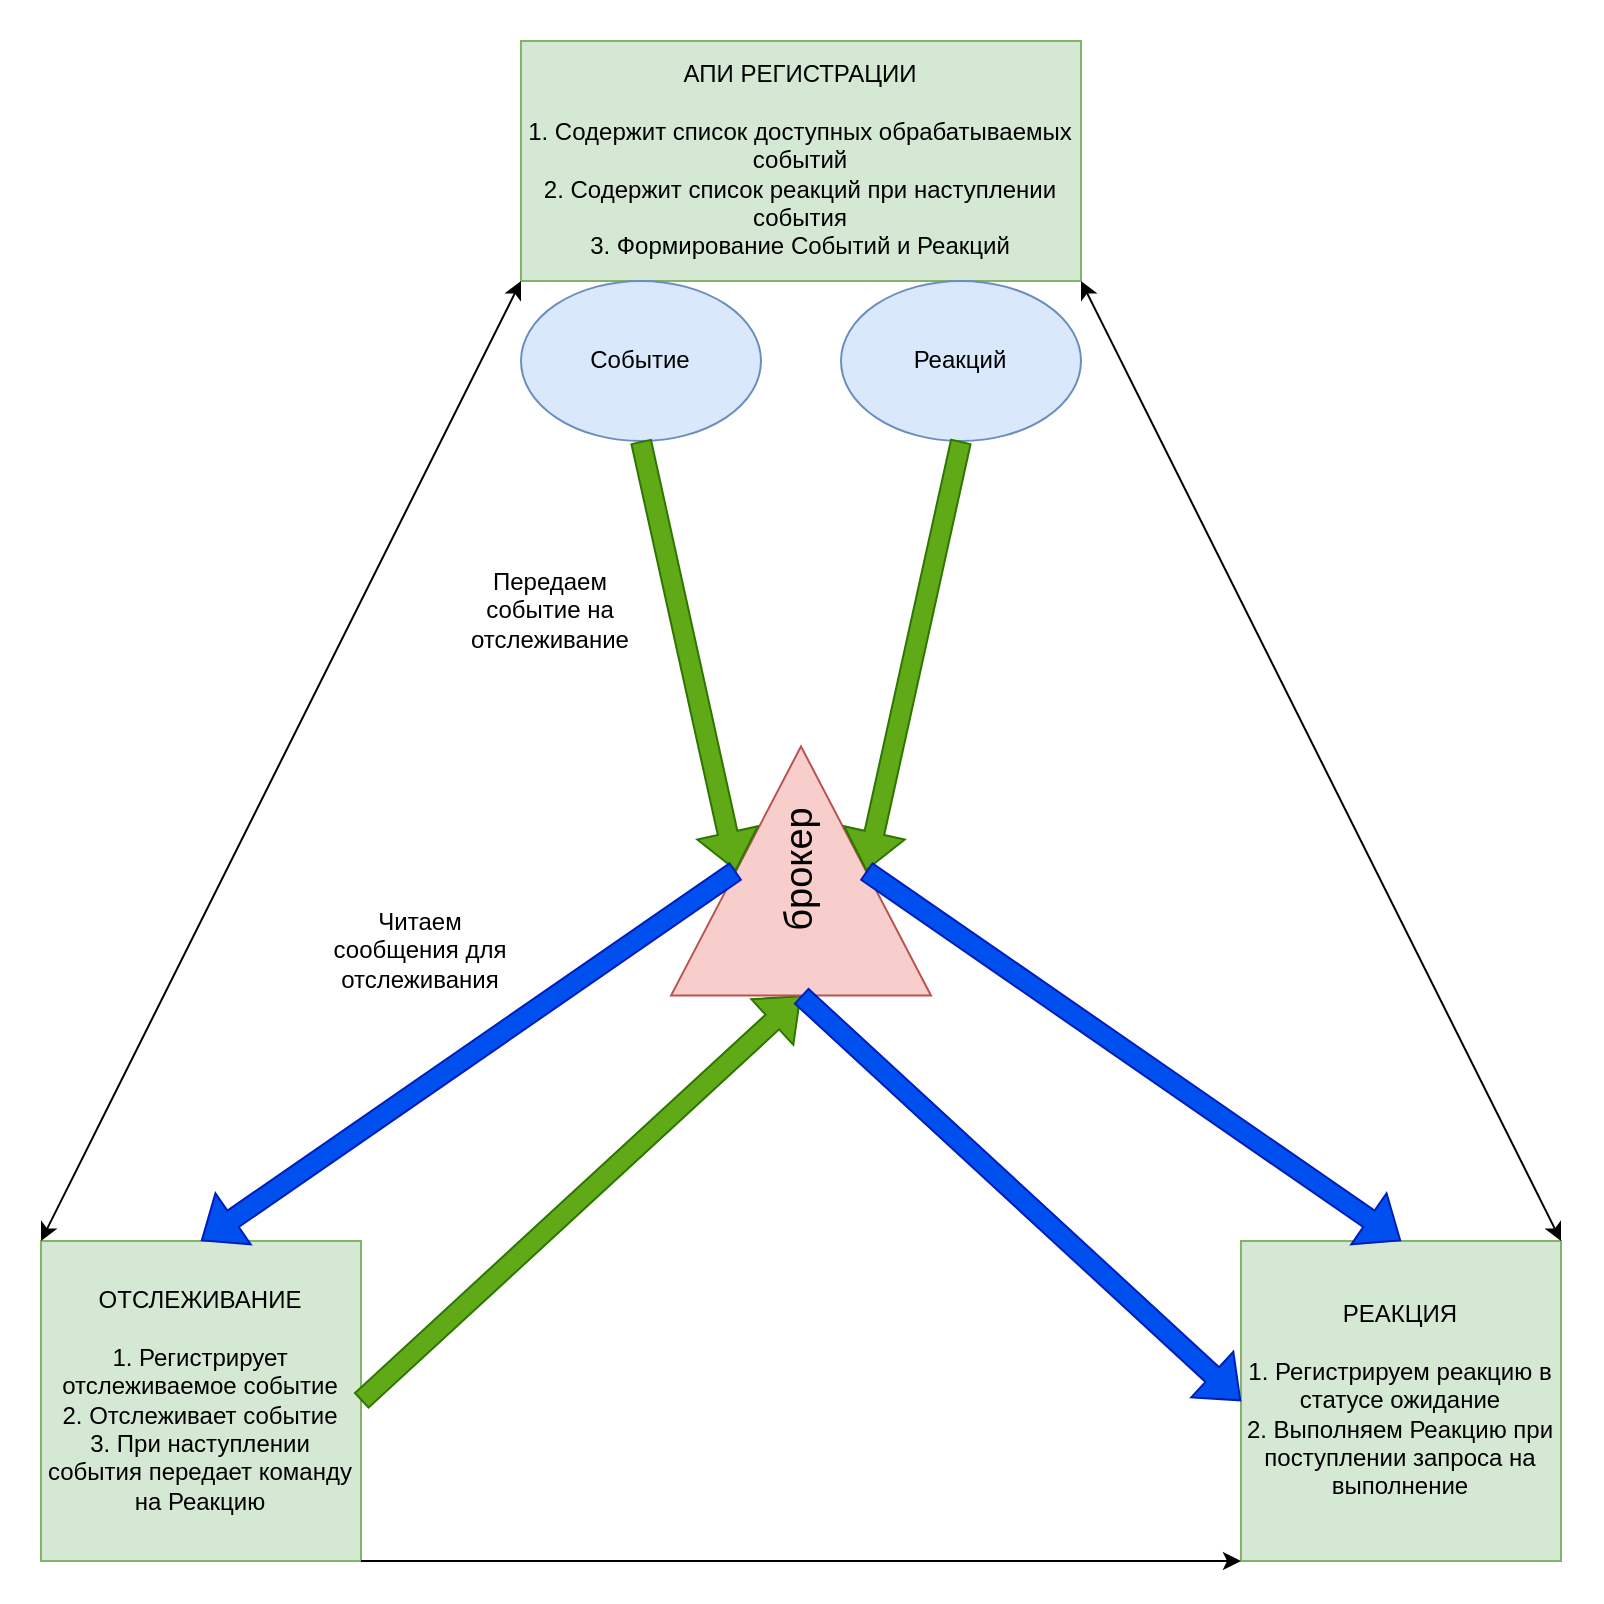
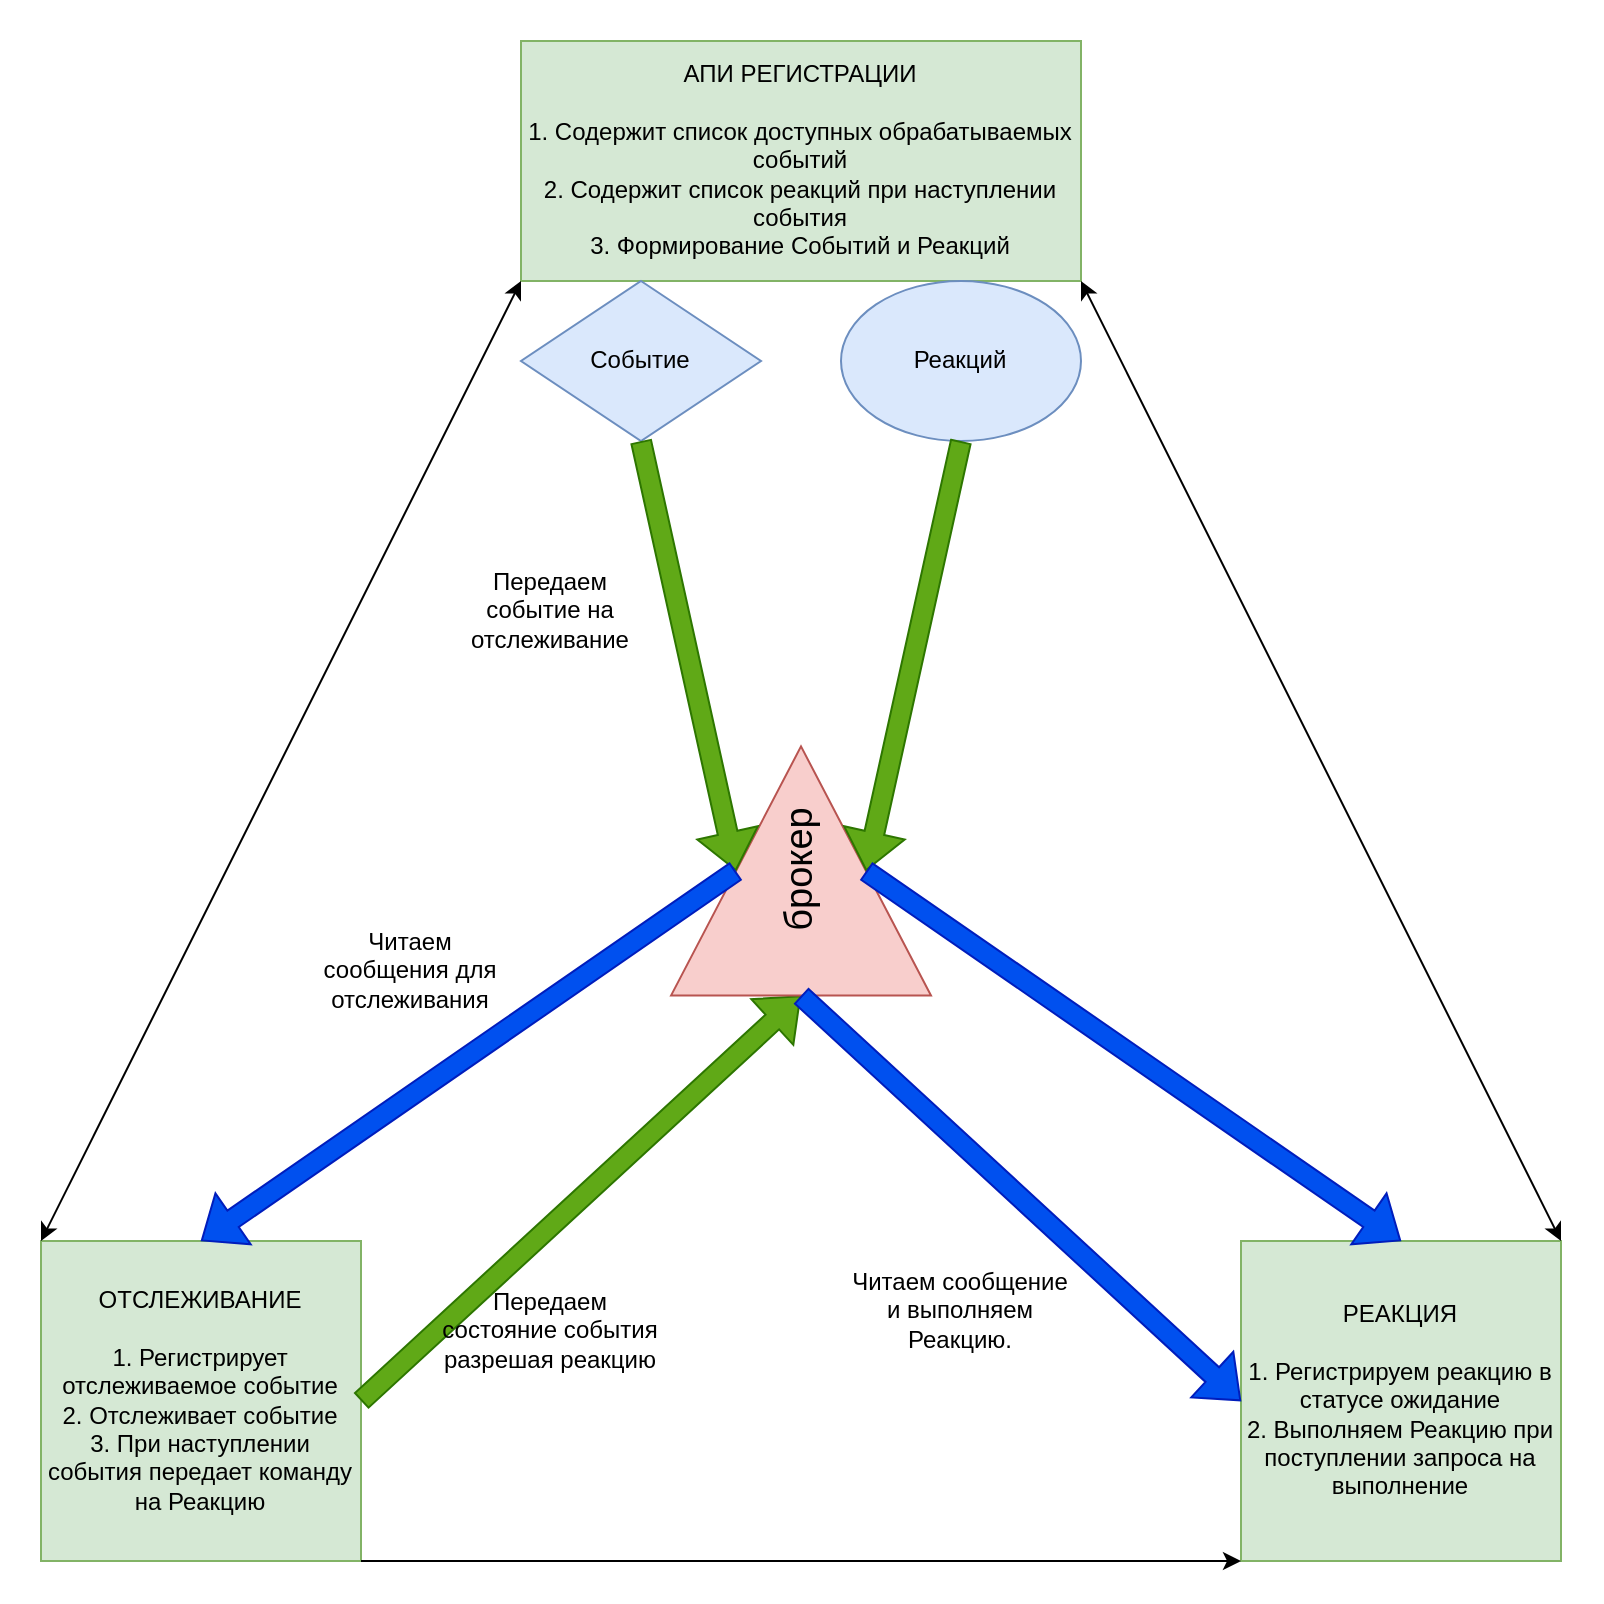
(641, 361) -> (641, 361)
(421, 951) -> (411, 971)
none -> (961, 1311)
none -> (551, 1331)
